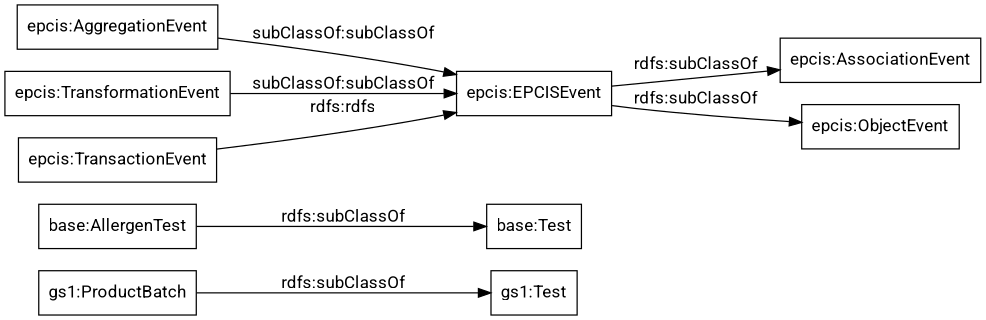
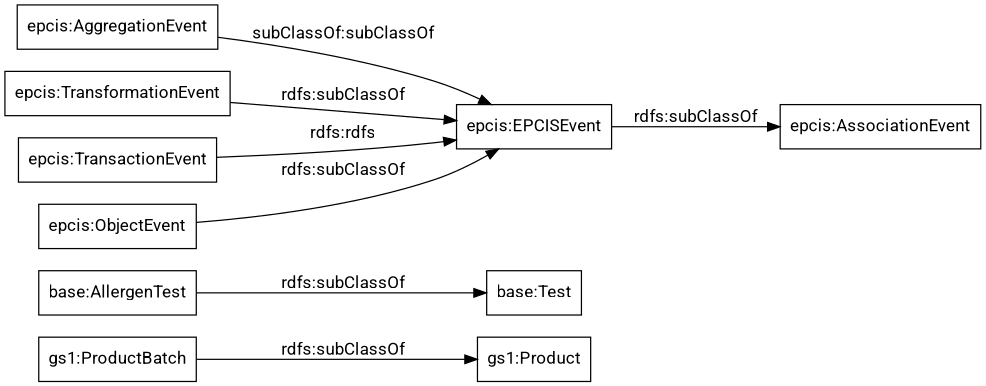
(343, 84) -> (343, 95)
(700, 115) -> (346, 202)
(534, 293) -> (534, 359)
